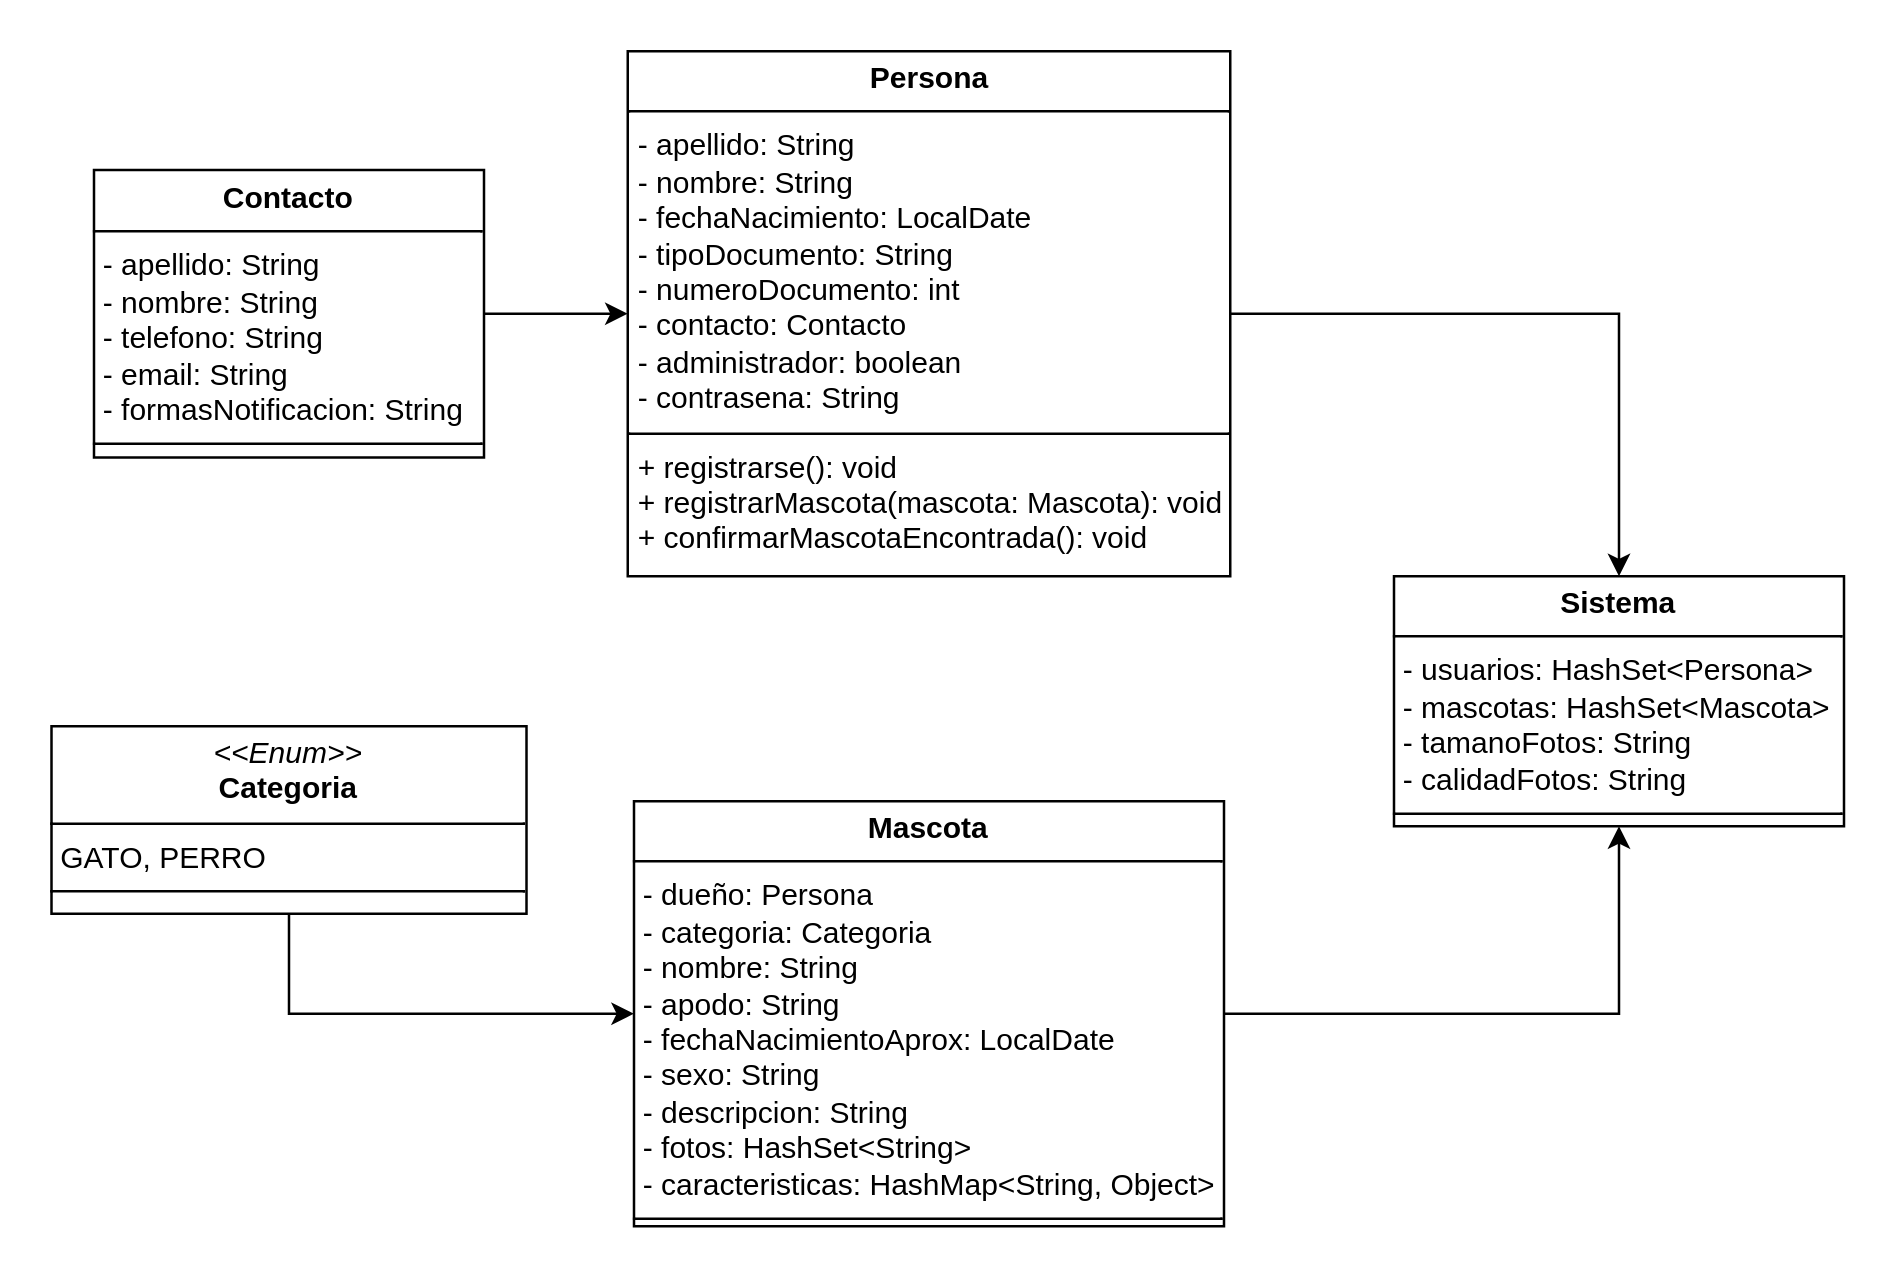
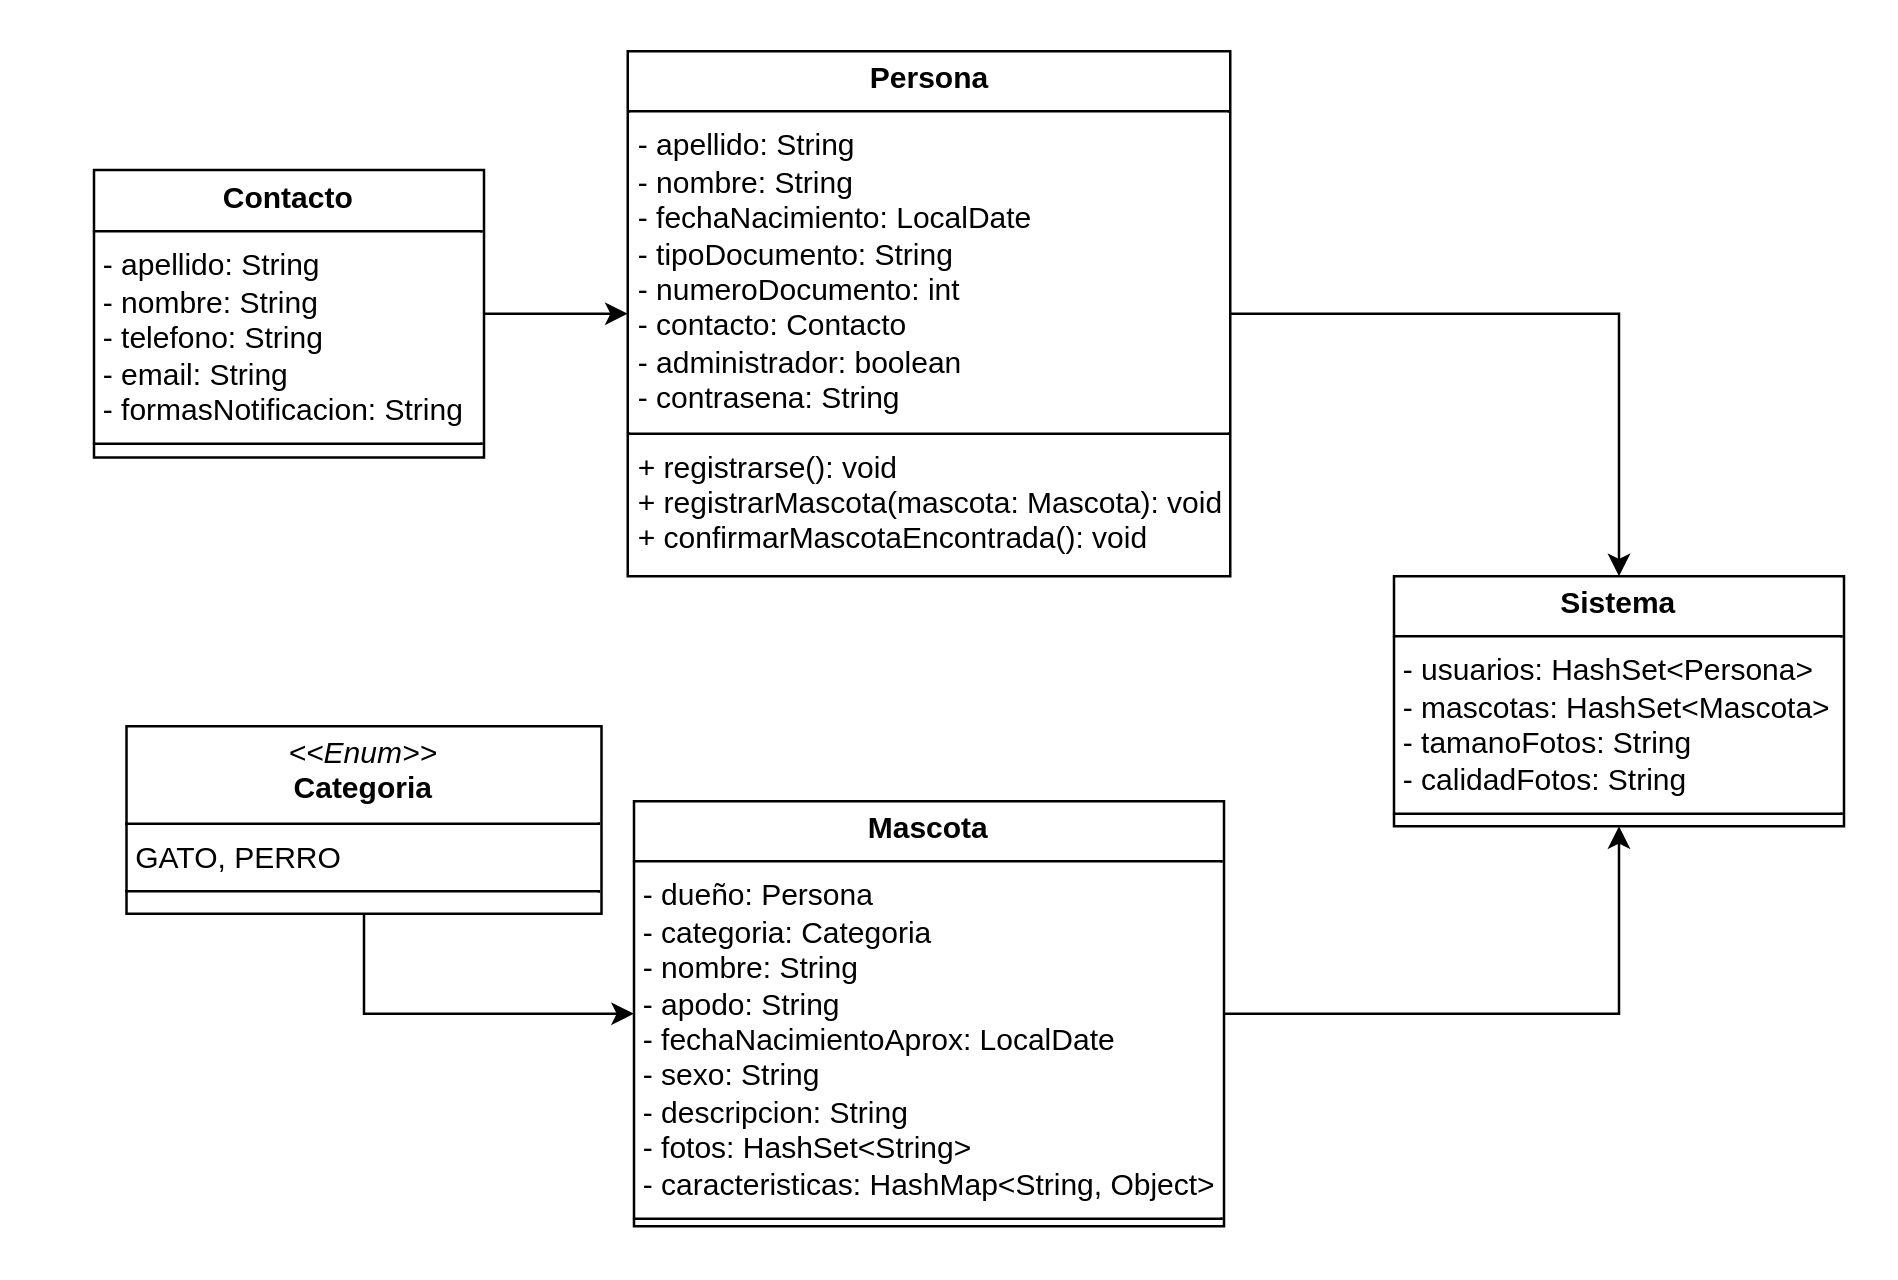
(289, 820) -> (364, 820)
